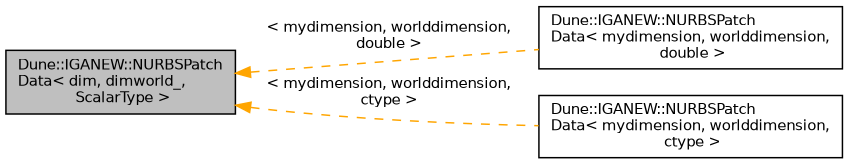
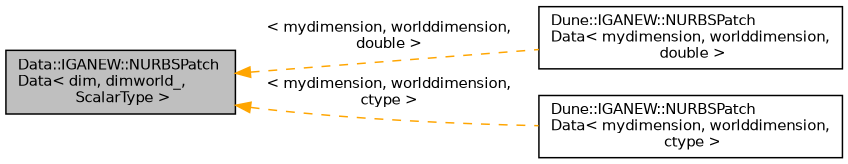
(121, 82) -> (121, 82)
